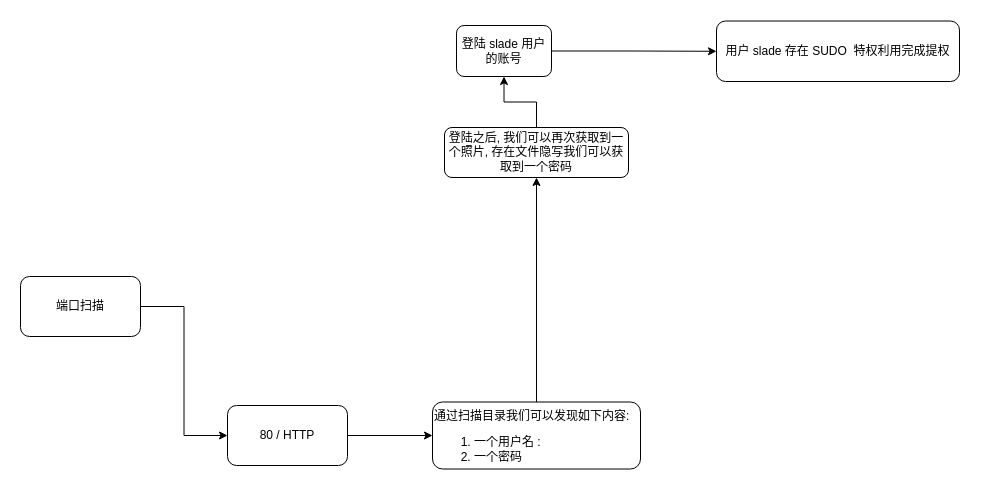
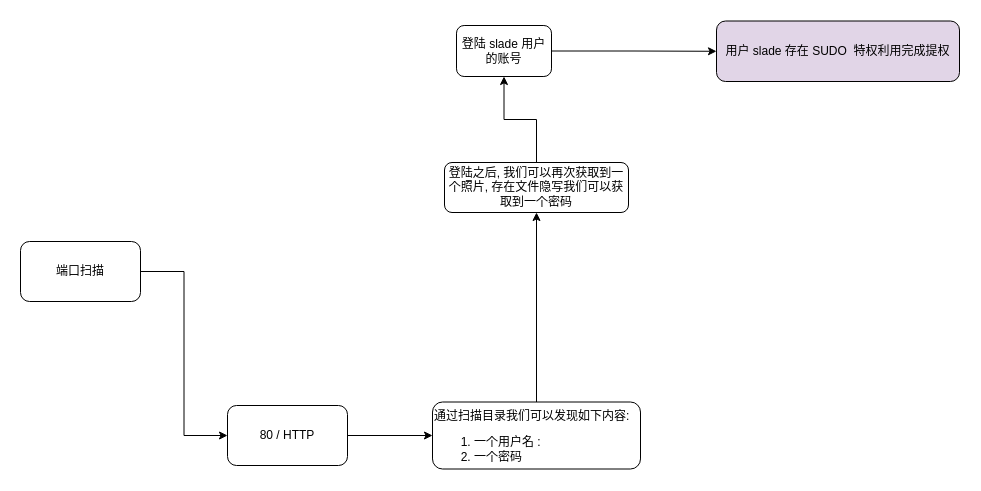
(838, 51) -> (838, 51)
(537, 153) -> (537, 188)
(81, 307) -> (81, 272)
